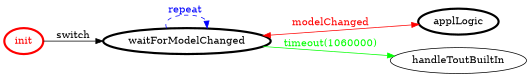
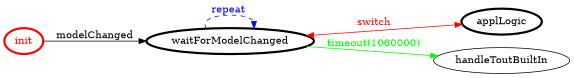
(331, 23) -> (374, 23)
(73, 36) -> (95, 36)
